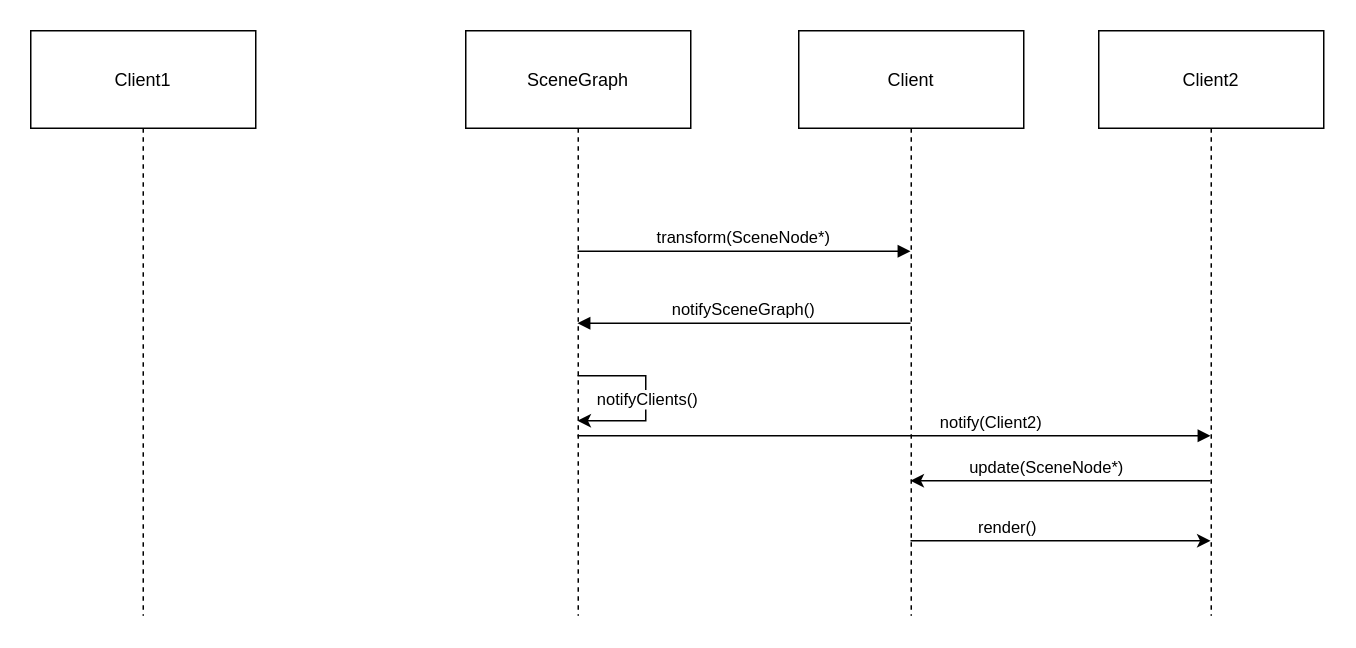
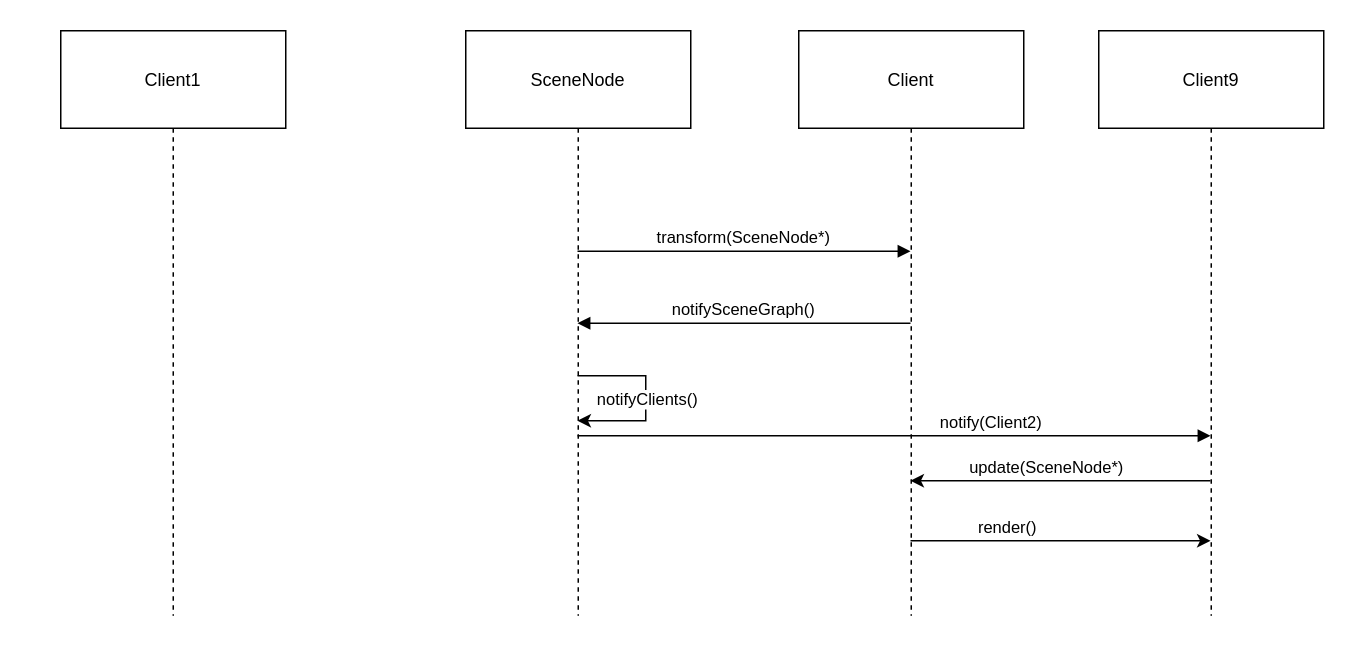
(578, 80) -> (578, 80)
(1211, 80) -> (1211, 80)
(143, 323) -> (173, 323)
